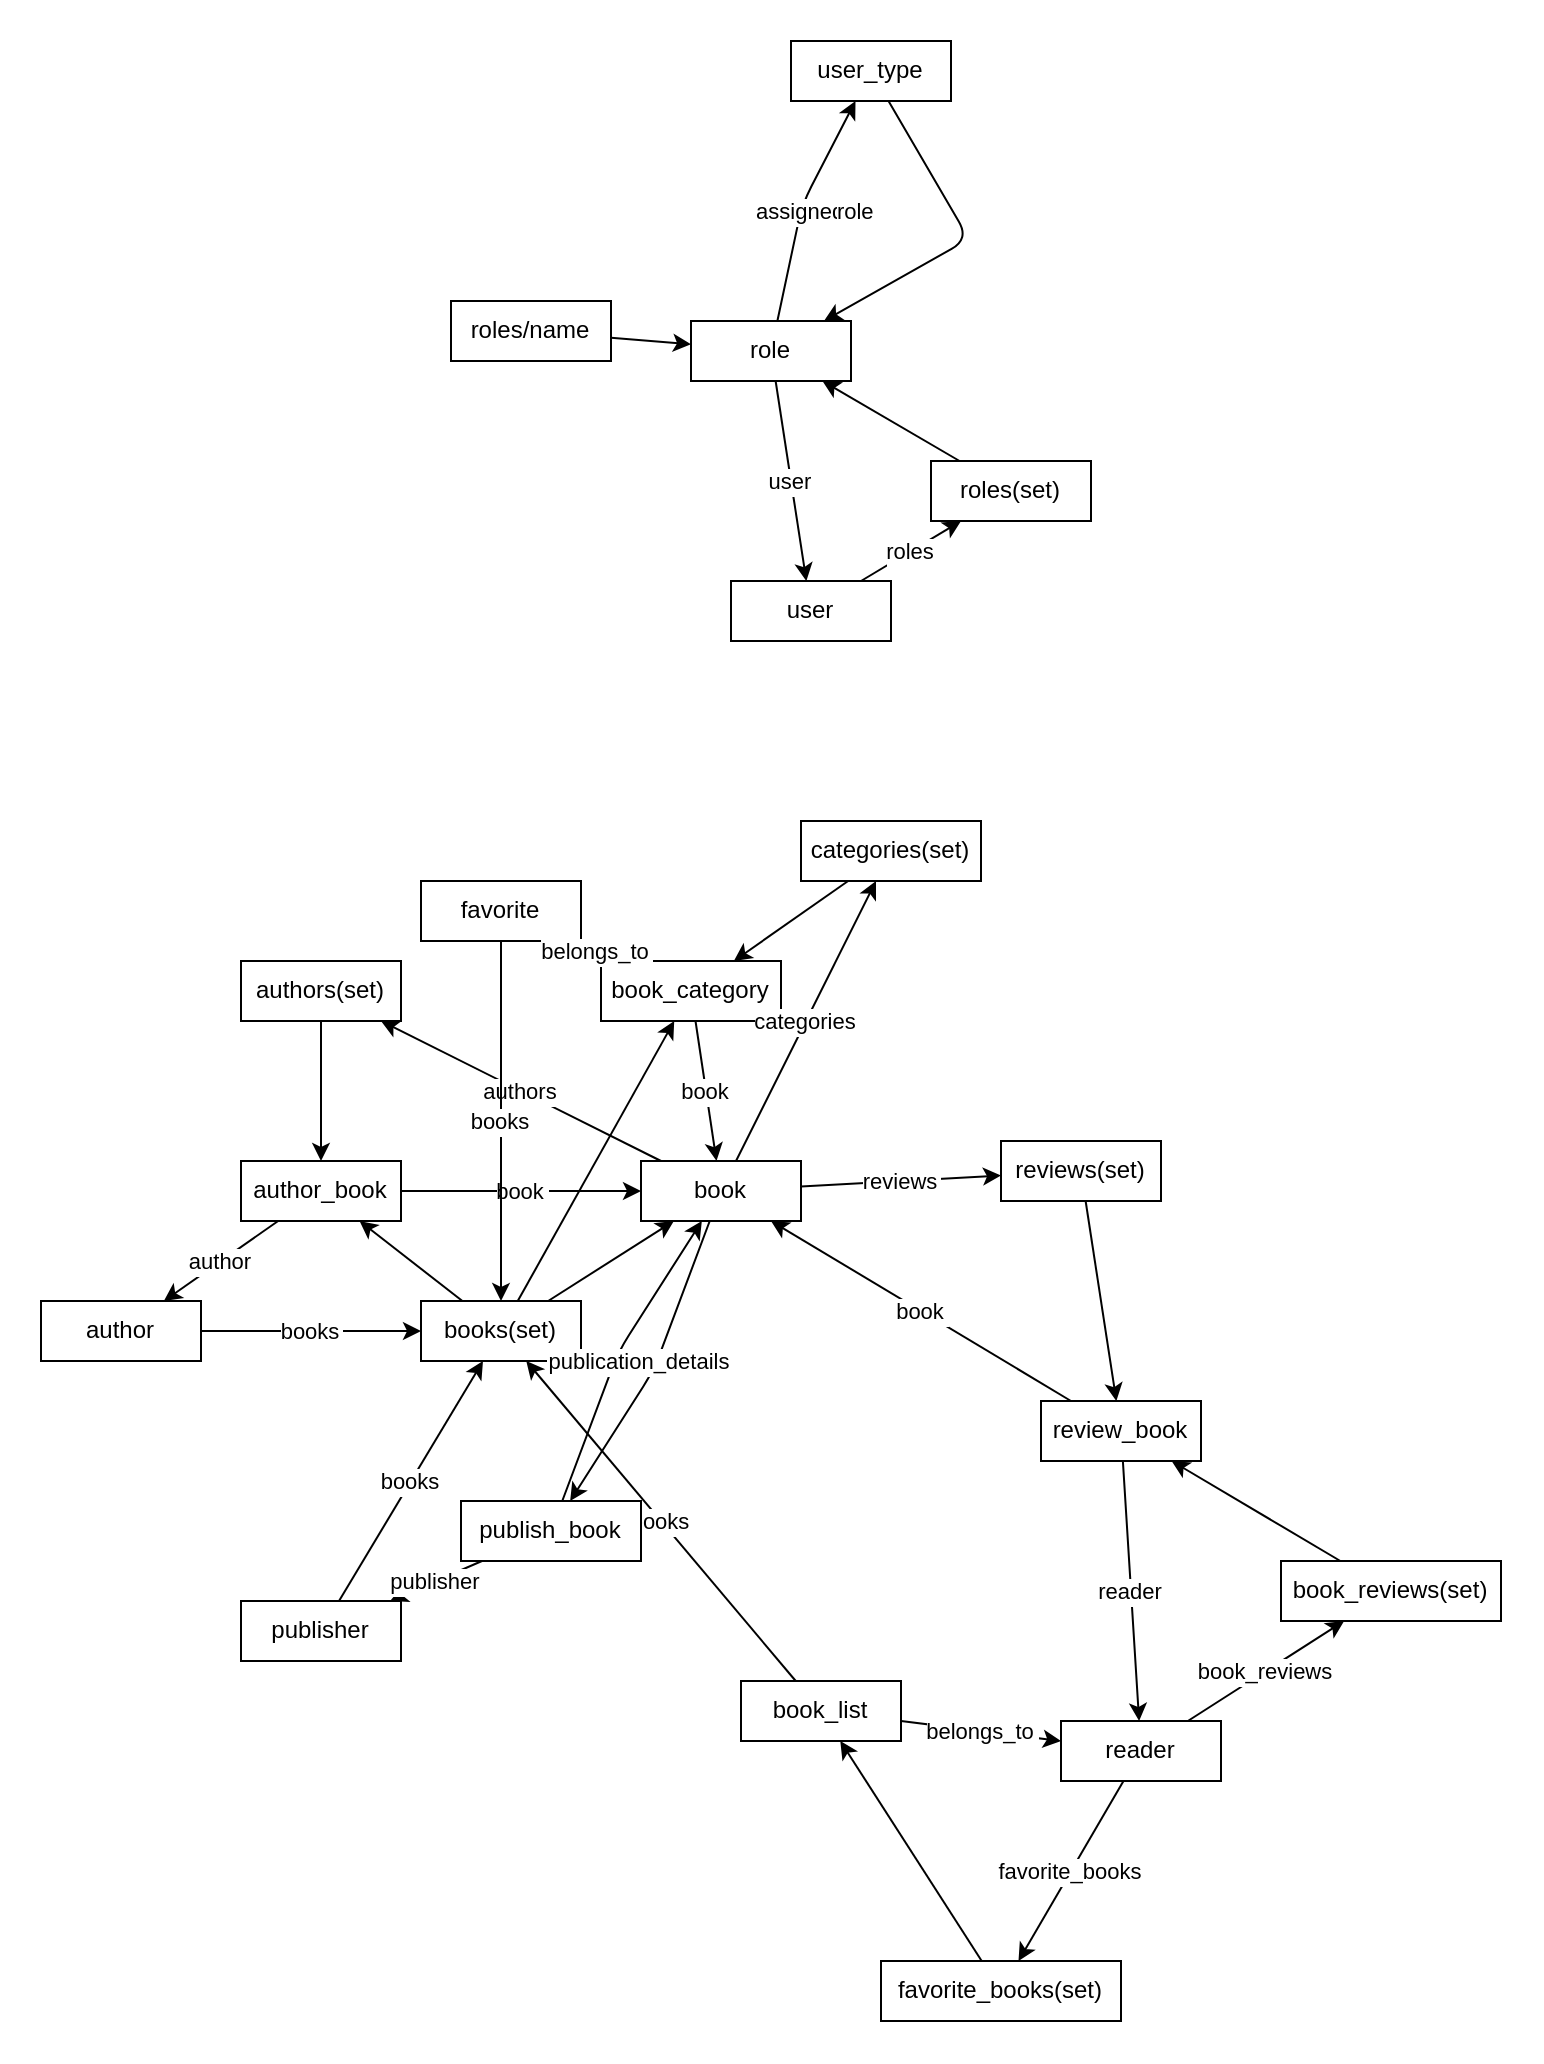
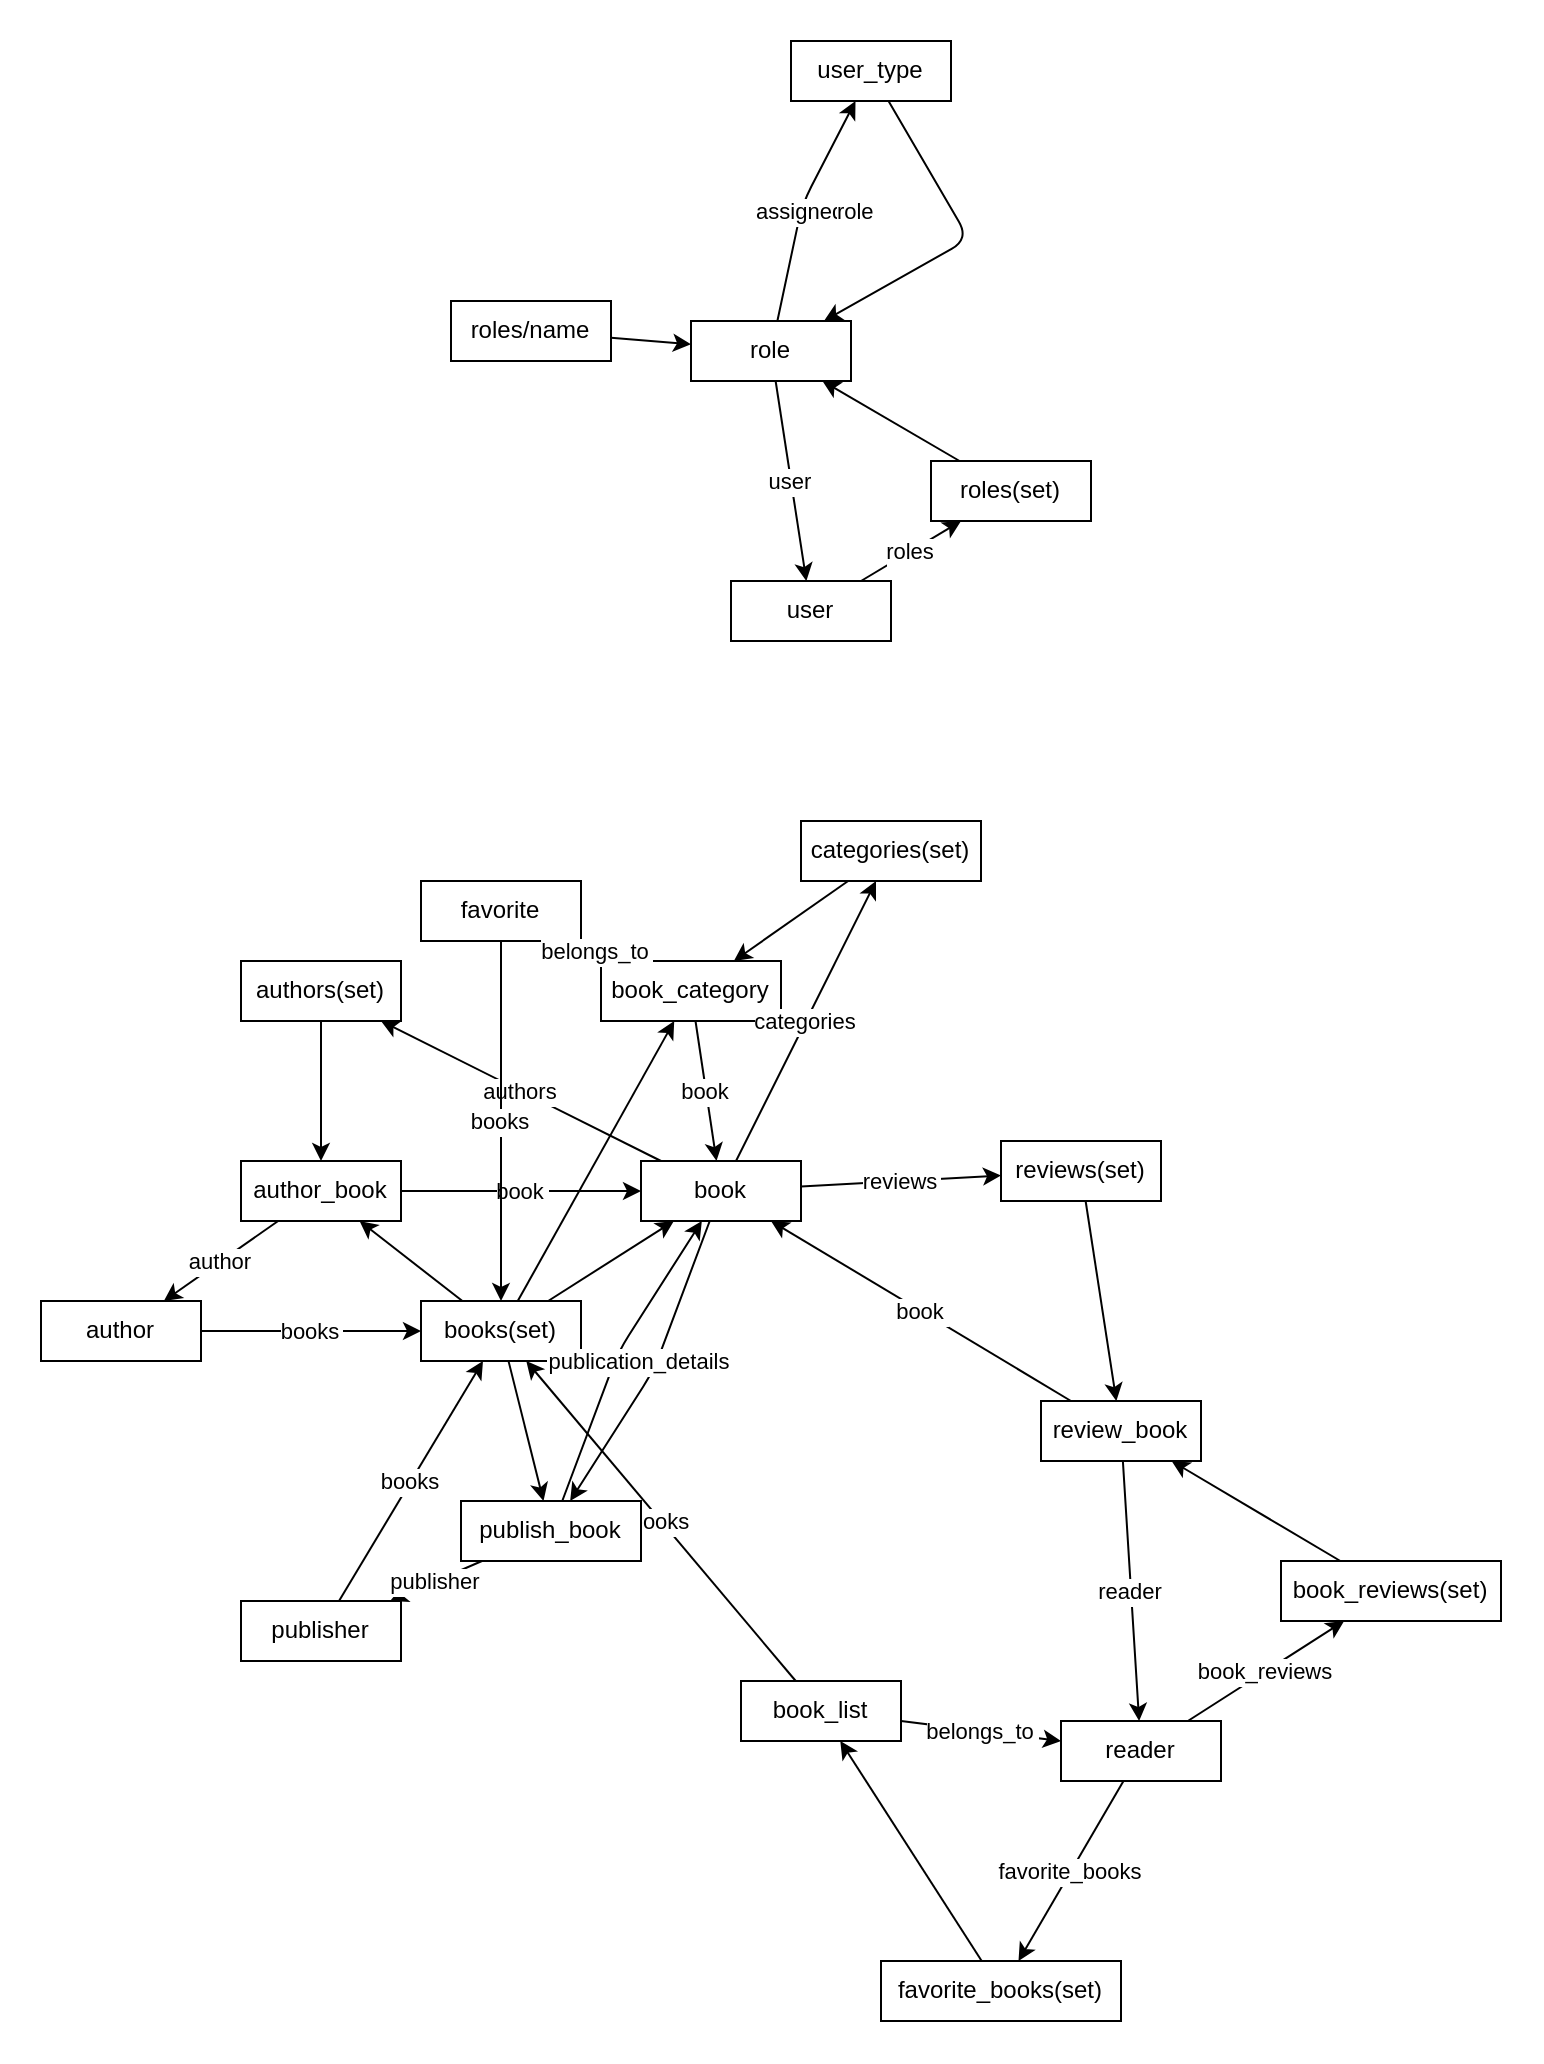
none -> (524, 1424)
